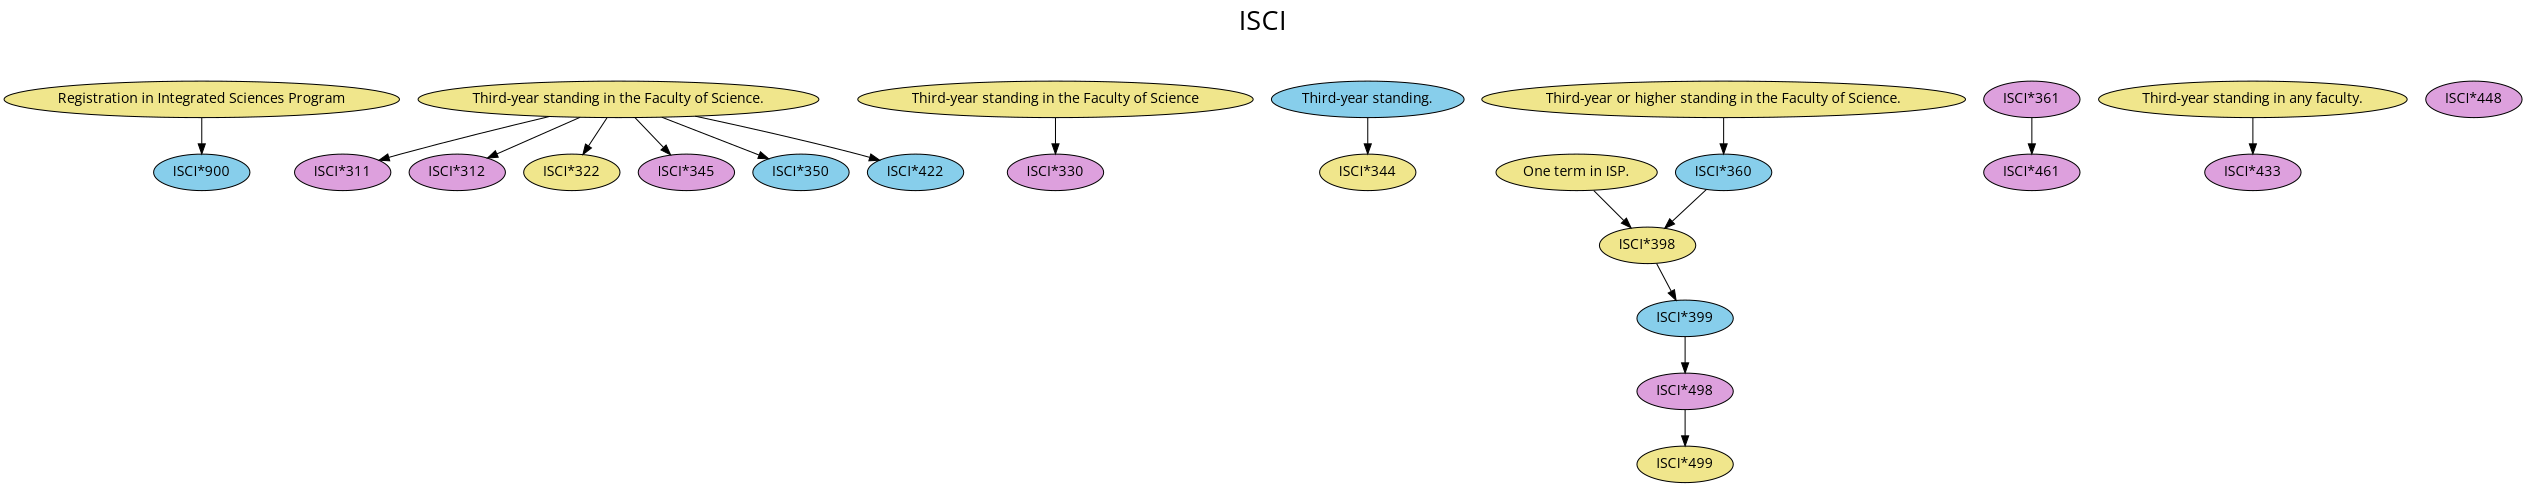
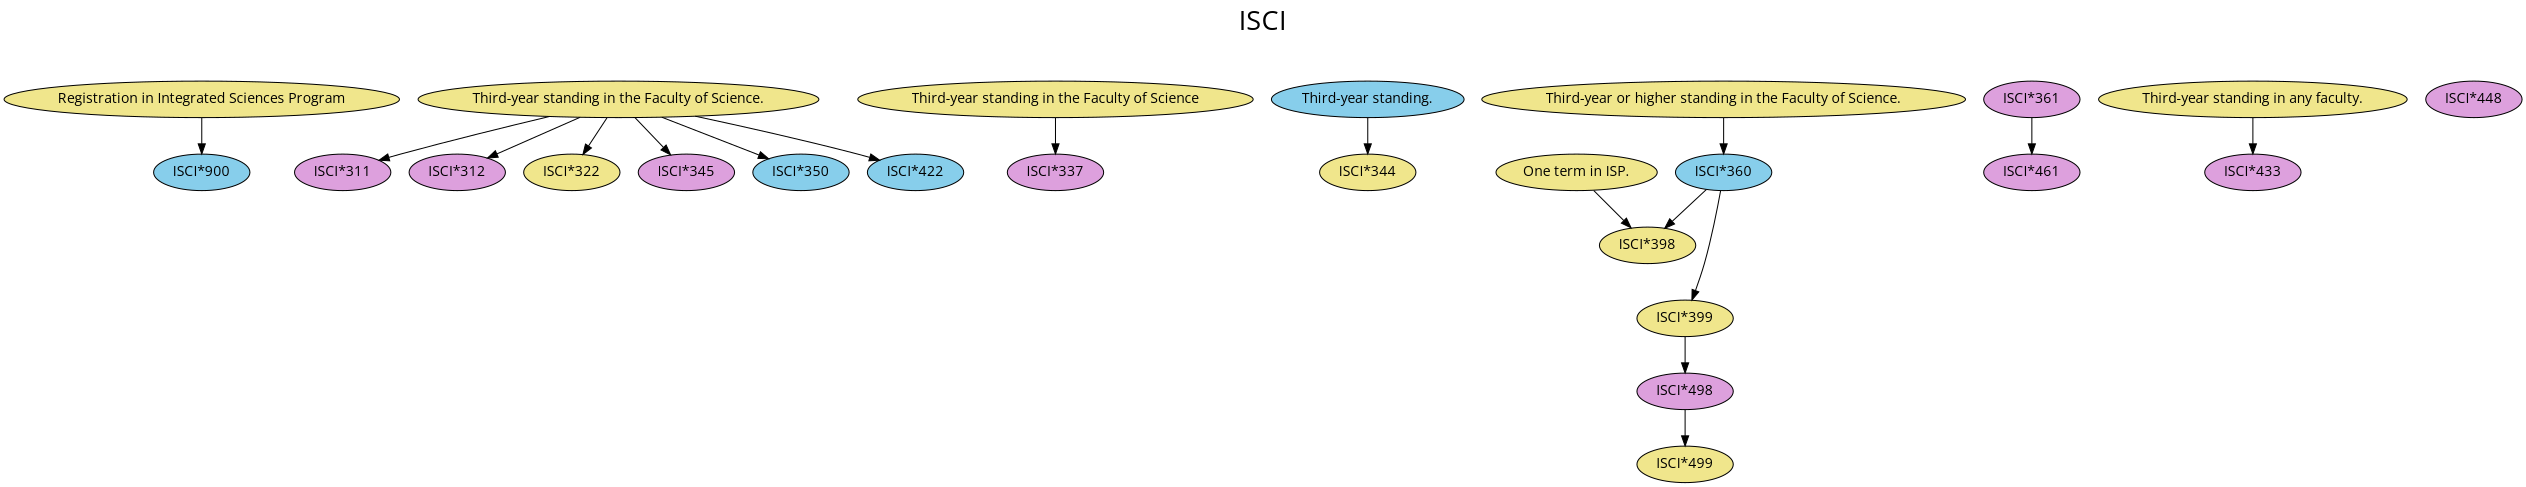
(1055, 172) -> (1055, 172)
(1664, 277) -> (1710, 241)
(1685, 318) -> (1685, 318)
